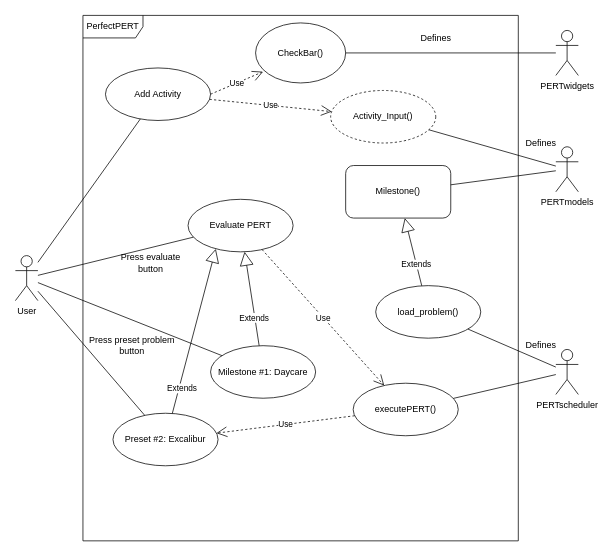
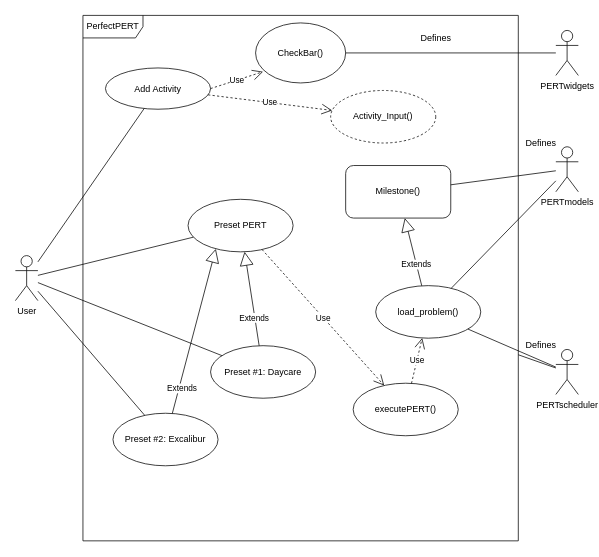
(158, 94) -> (158, 89)
(492, 148) -> (503, 234)
(240, 225) -> (240, 225)
(150, 263) -> none
(132, 345) -> none
(263, 372) -> (263, 372)
(505, 386) -> (537, 361)
(287, 424) -> (416, 361)
